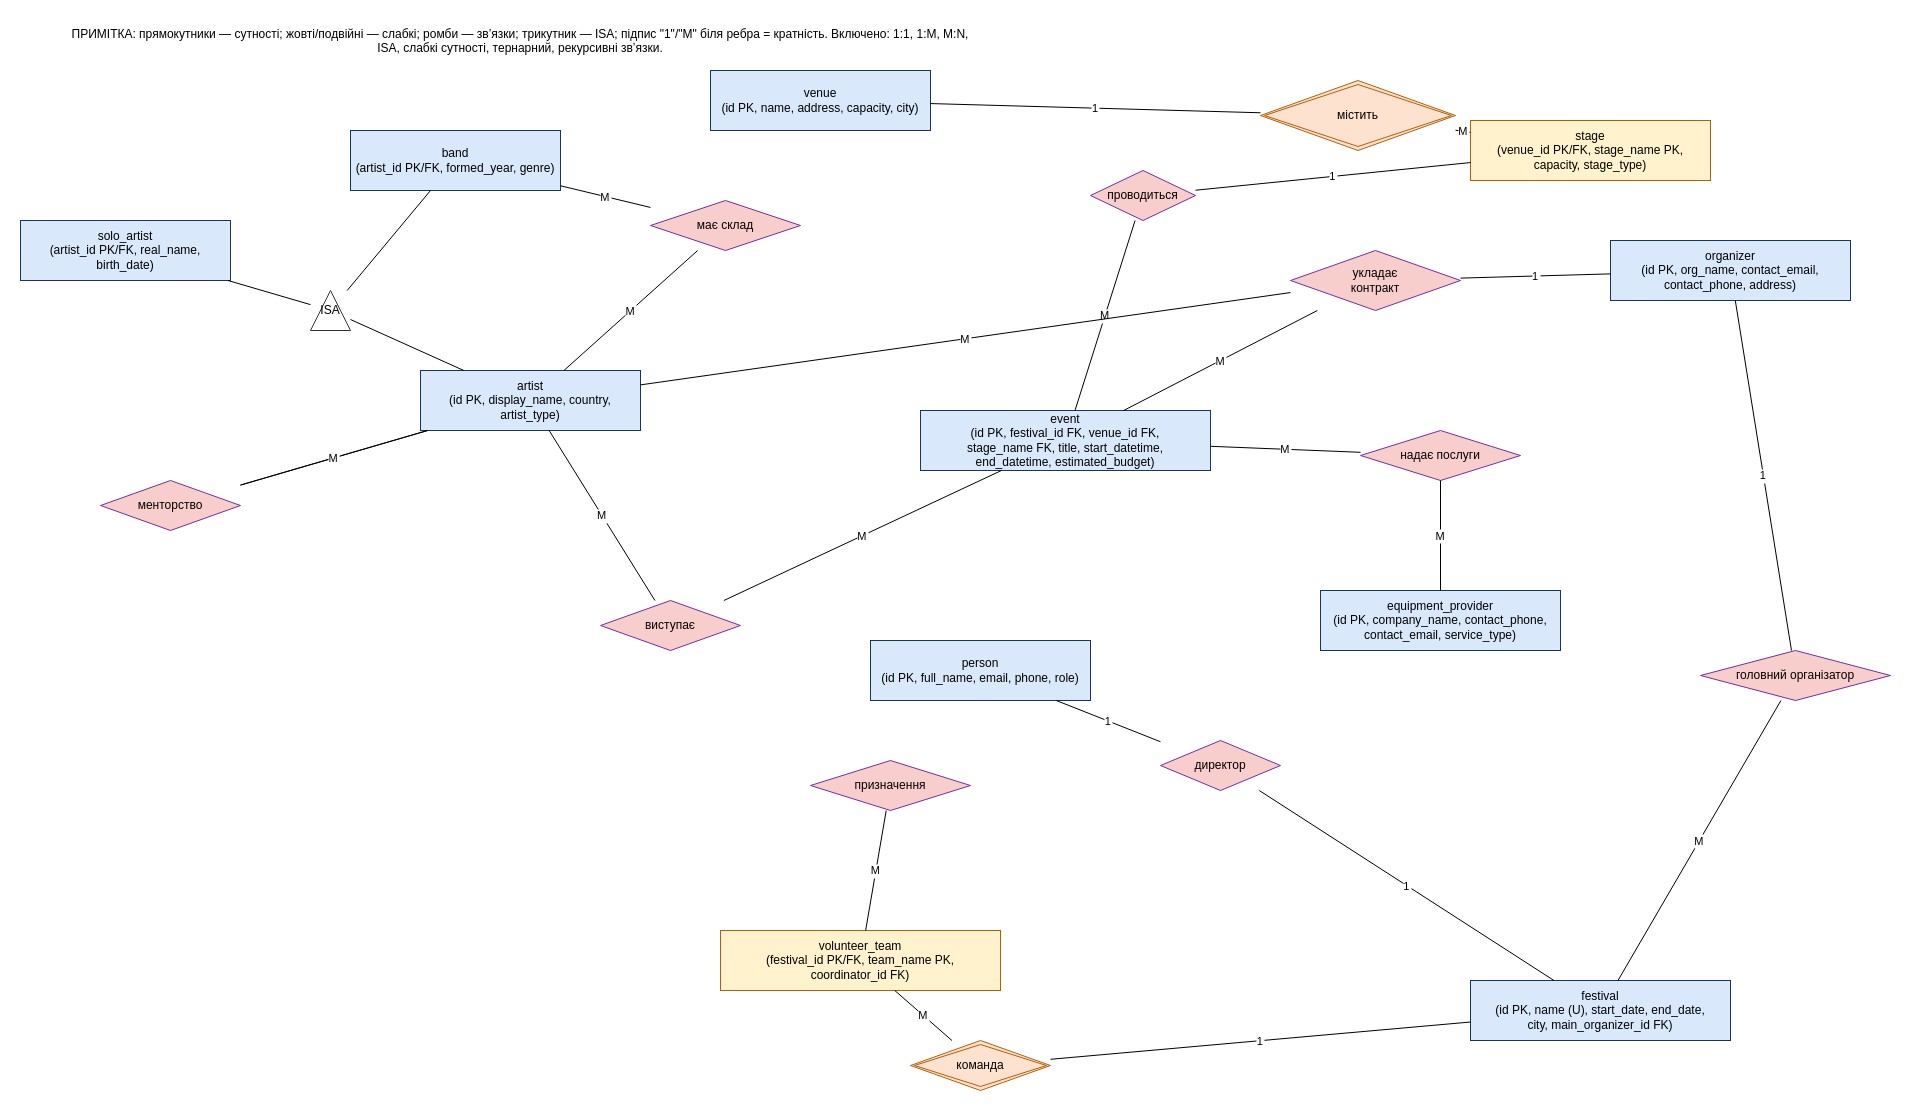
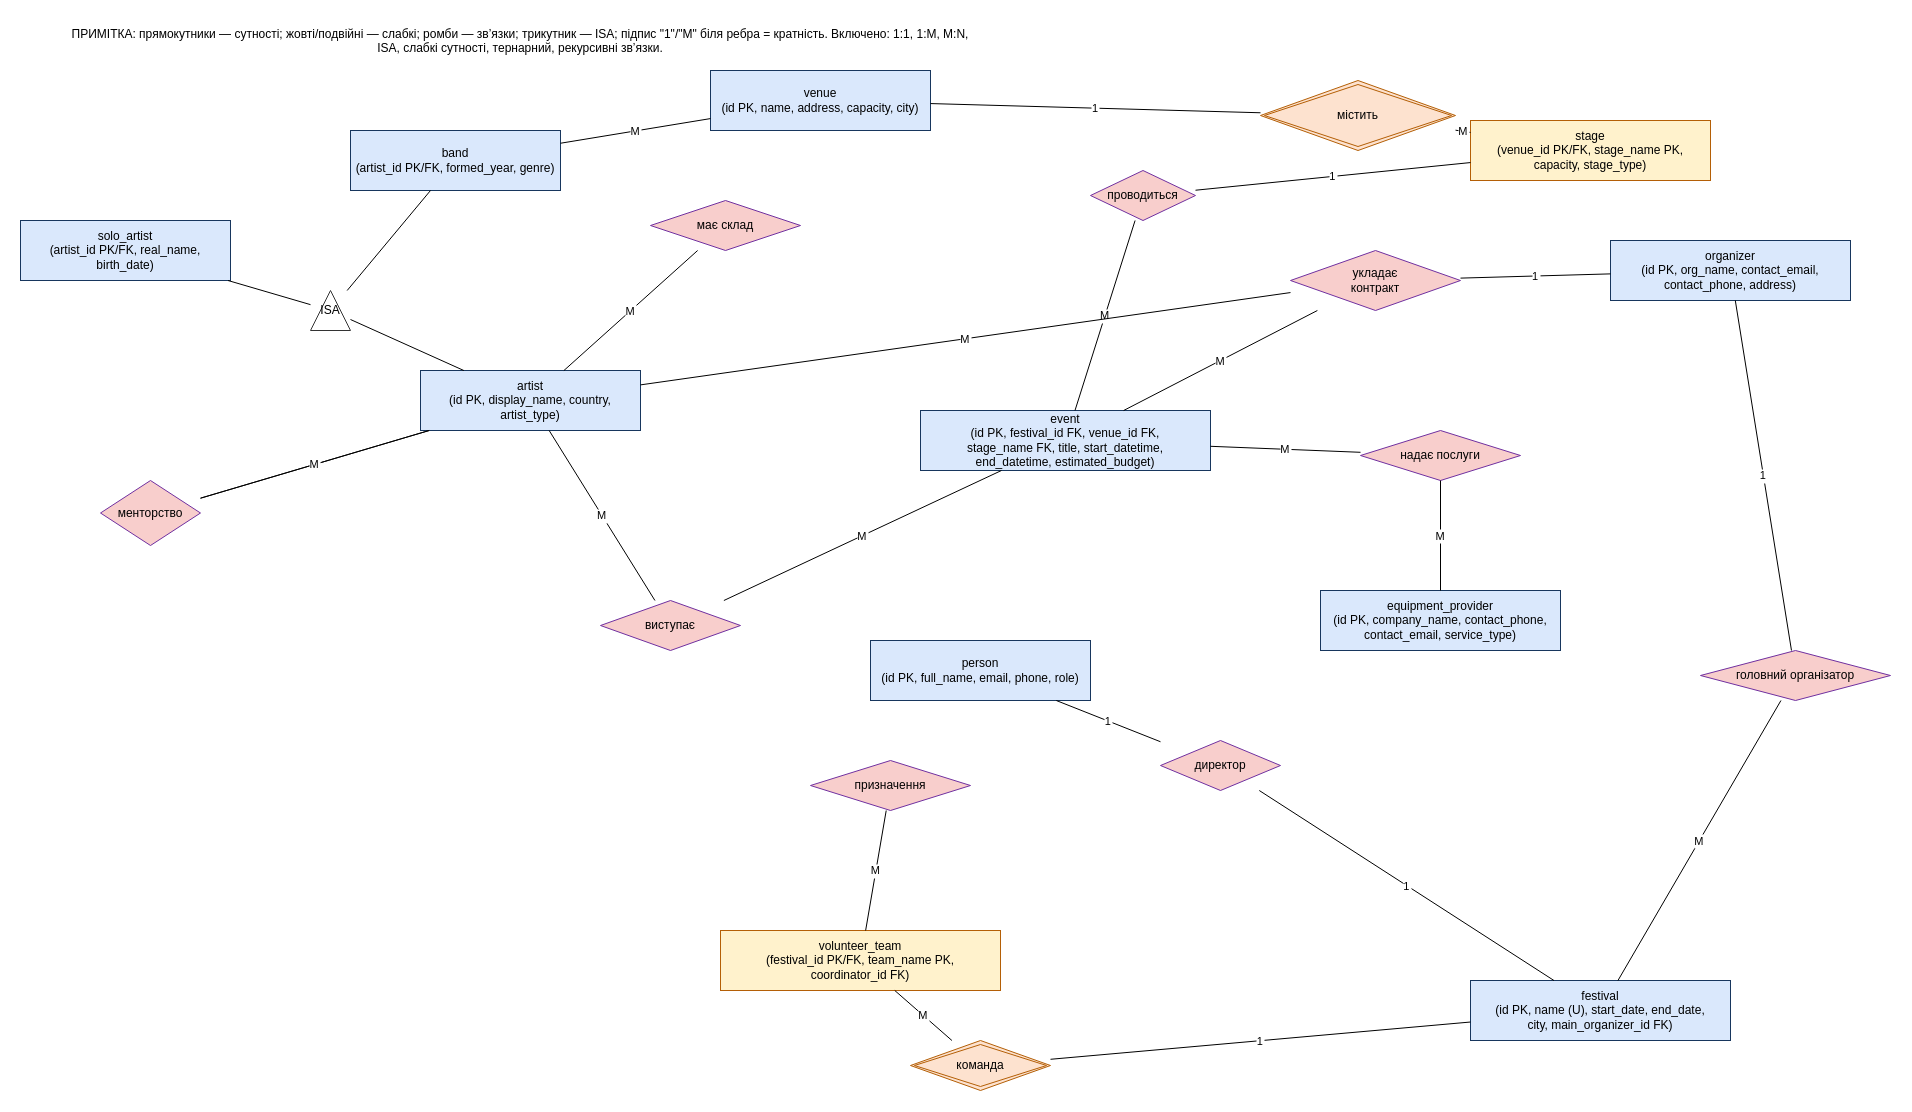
(606, 197) -> (636, 131)
(171, 506) -> (151, 513)
